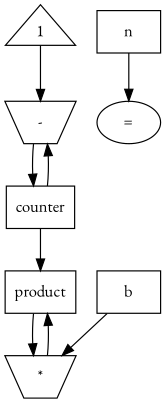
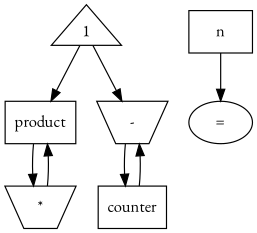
(40, 244) -> (68, 68)
(129, 292) -> none
